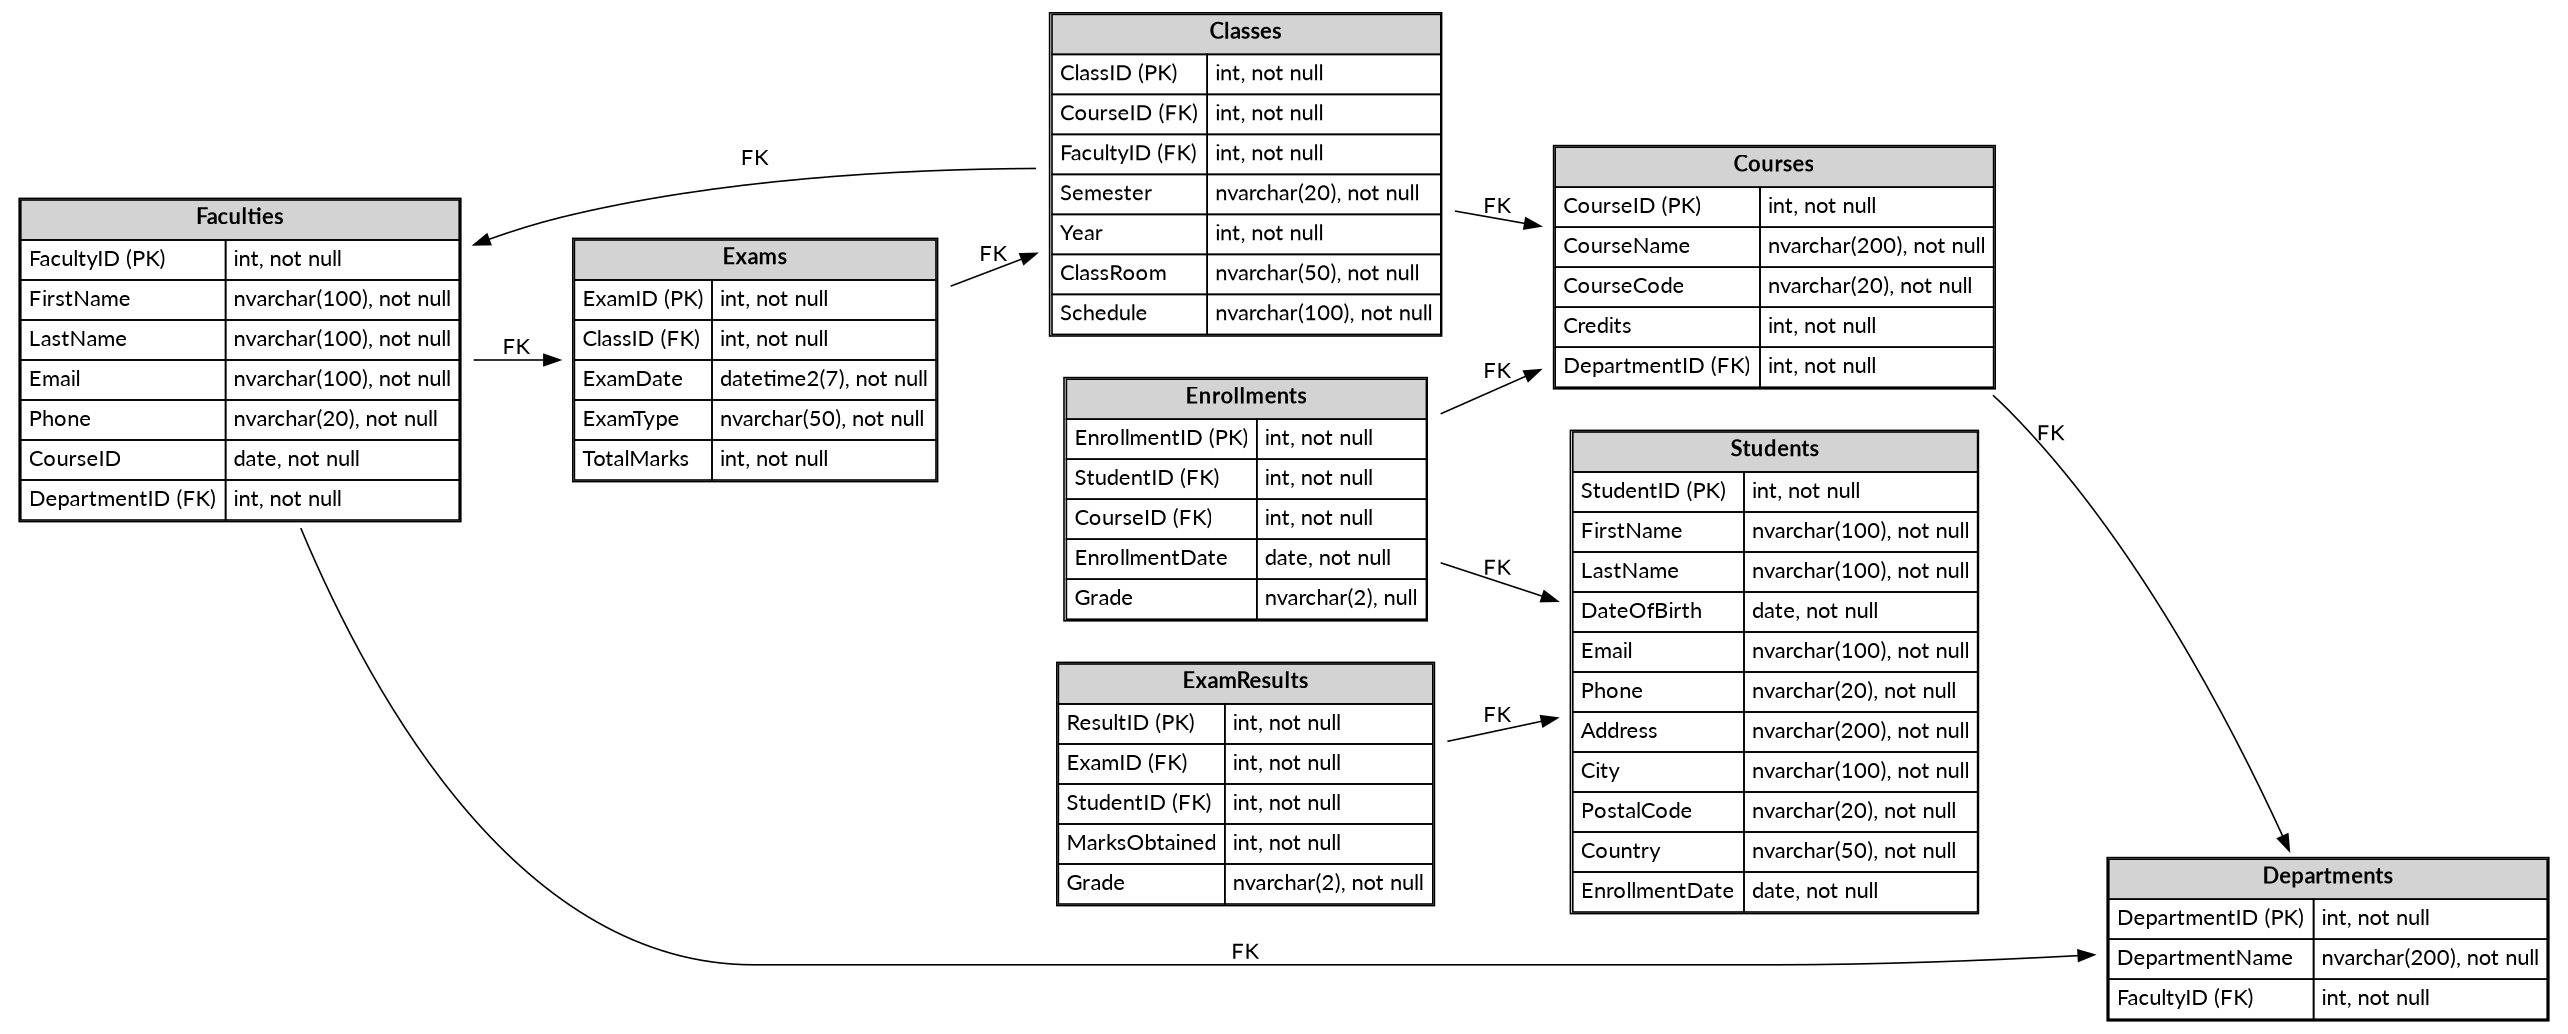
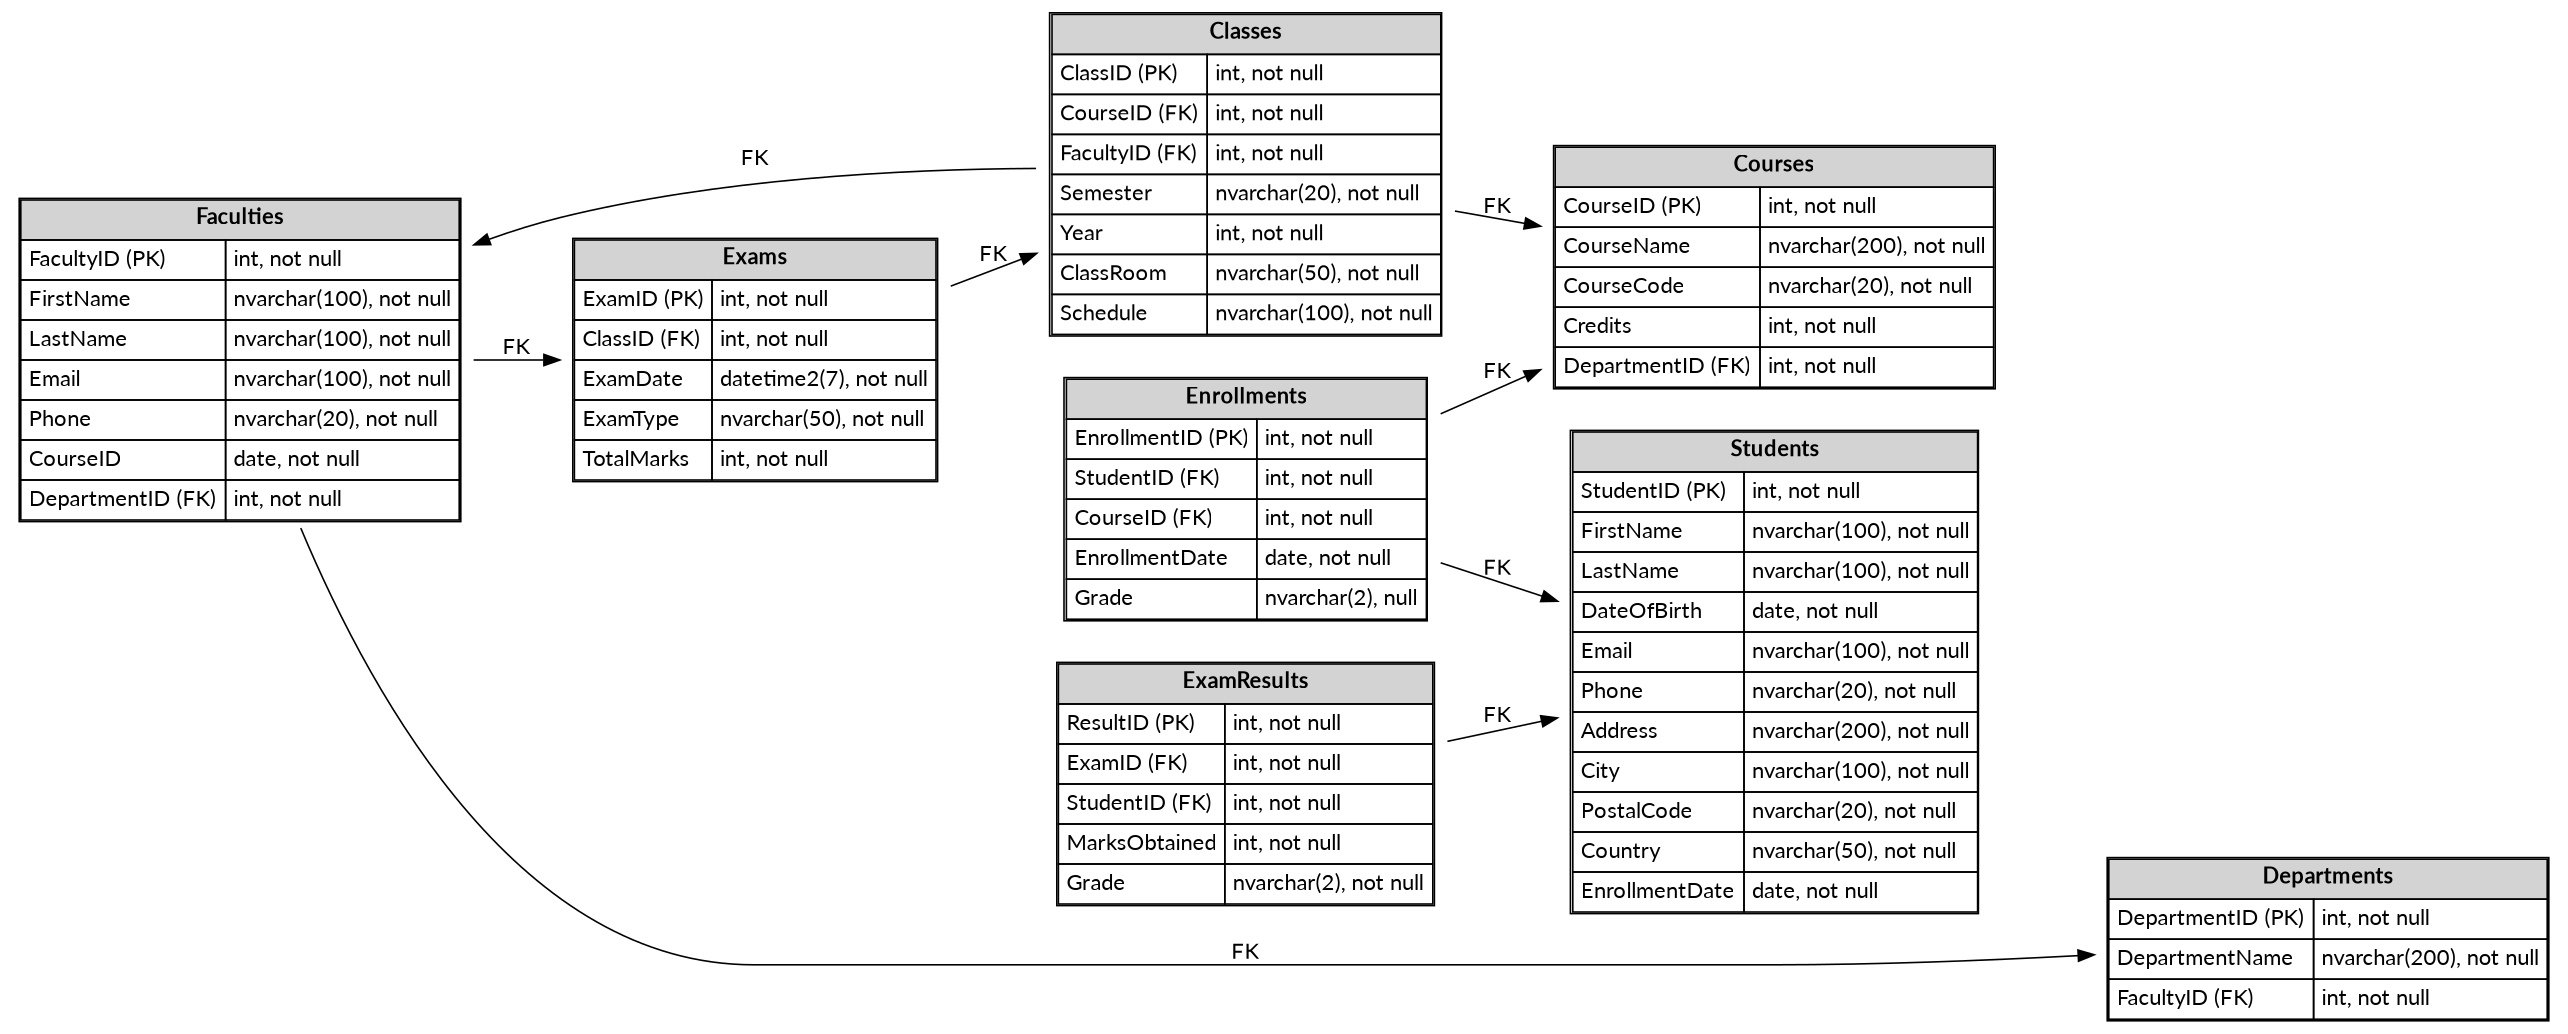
(2157, 603) -> none
